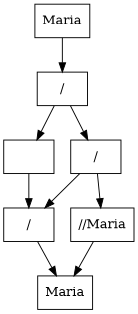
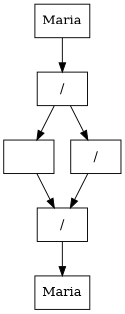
(102, 225) -> none
